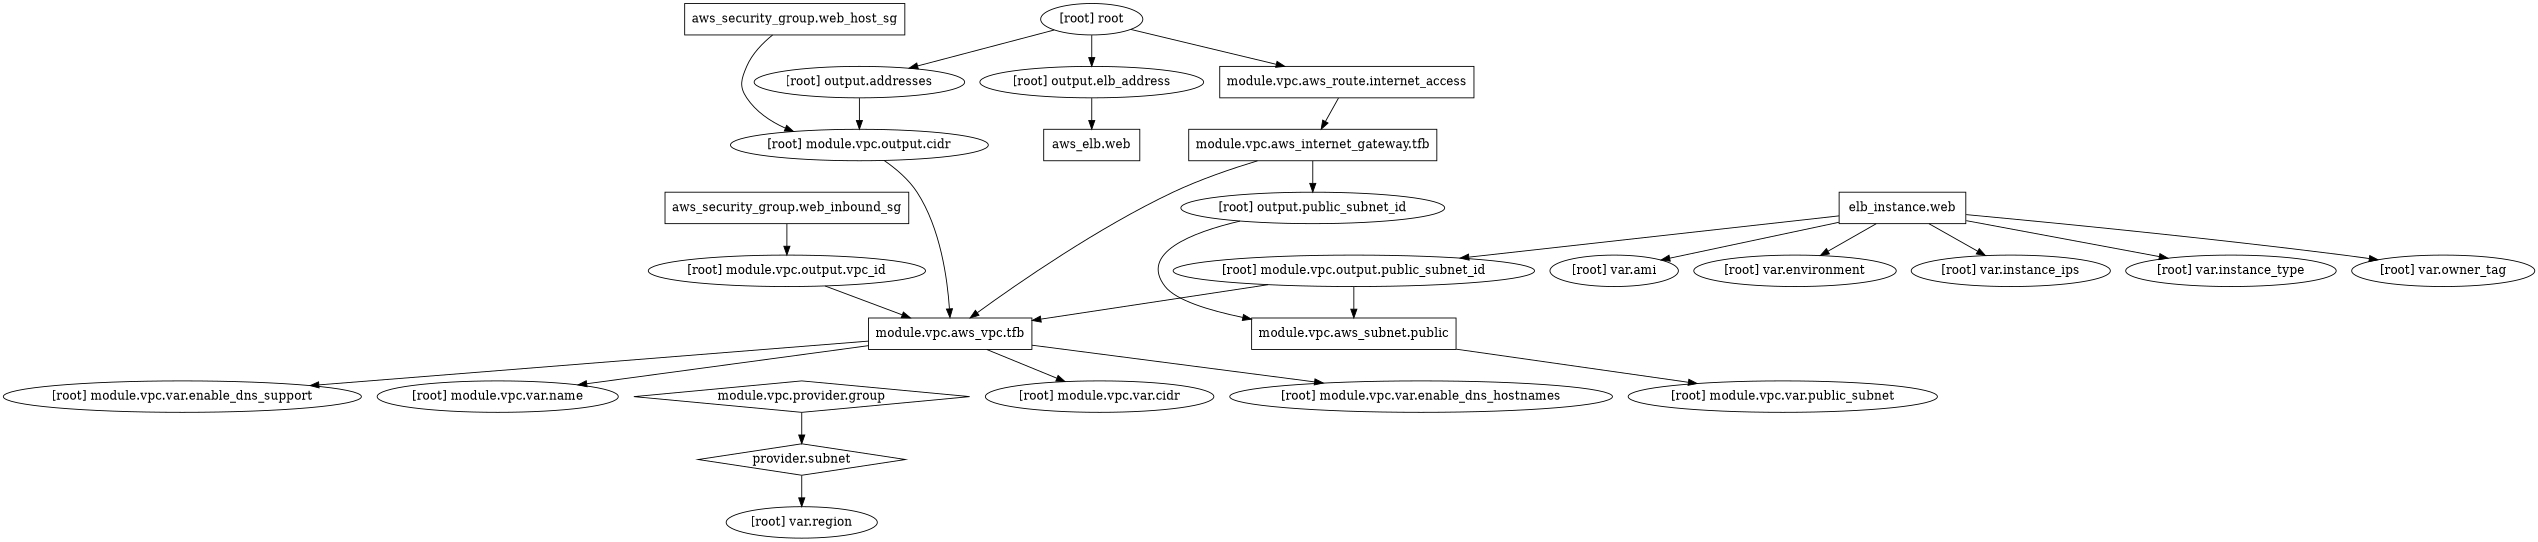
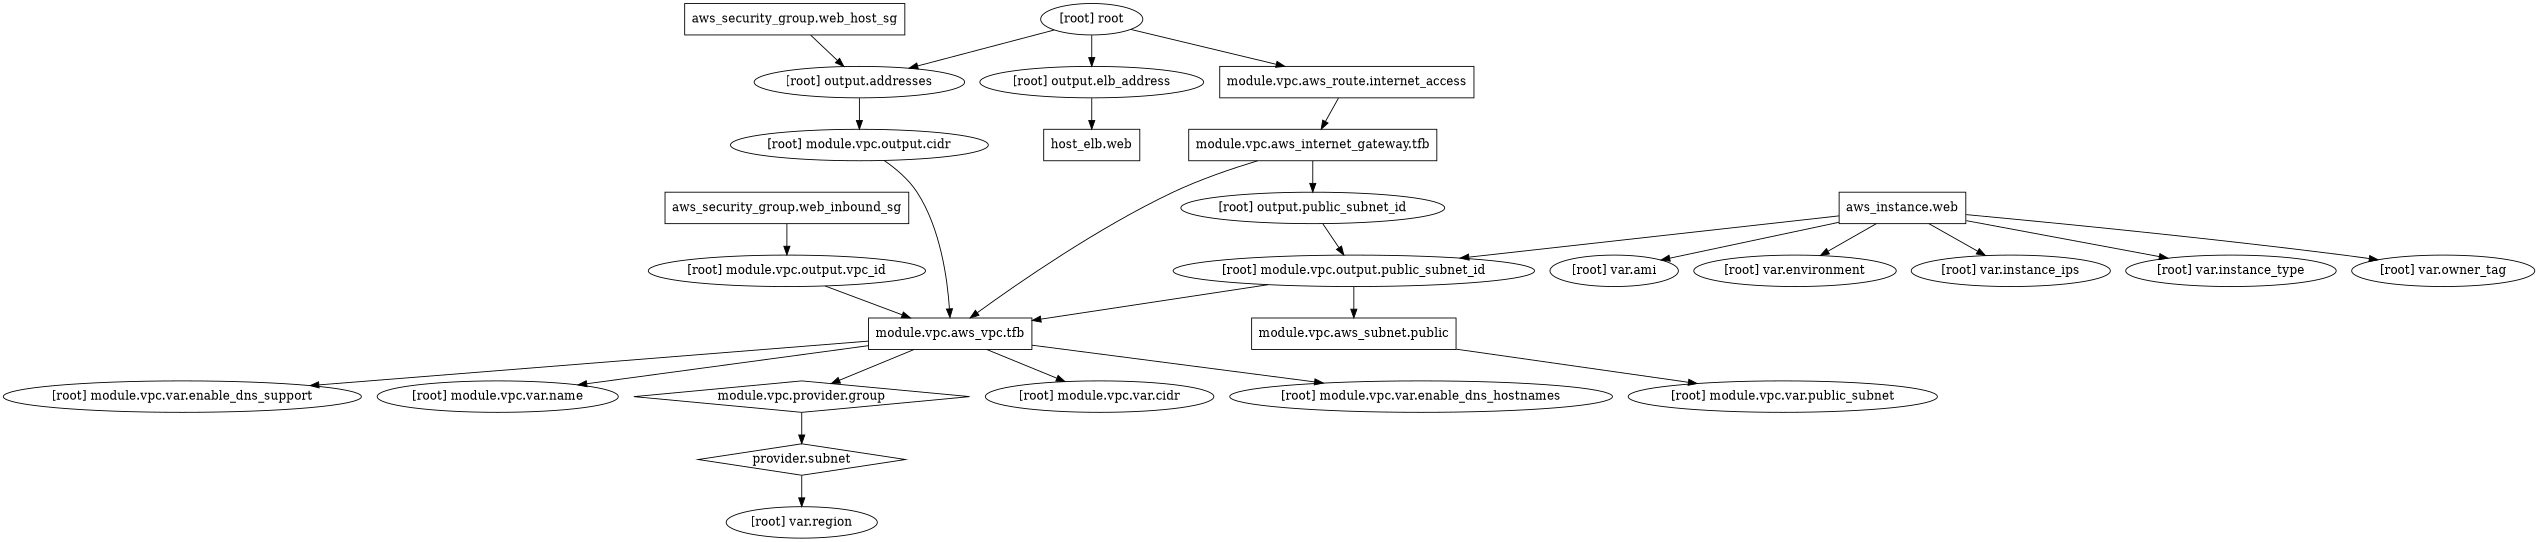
(742, 86) -> (824, 48)
(1092, 145) -> (1092, 145)
(1902, 208) -> (1902, 208)
(1159, 271) -> (1331, 236)
none -> (877, 365)
